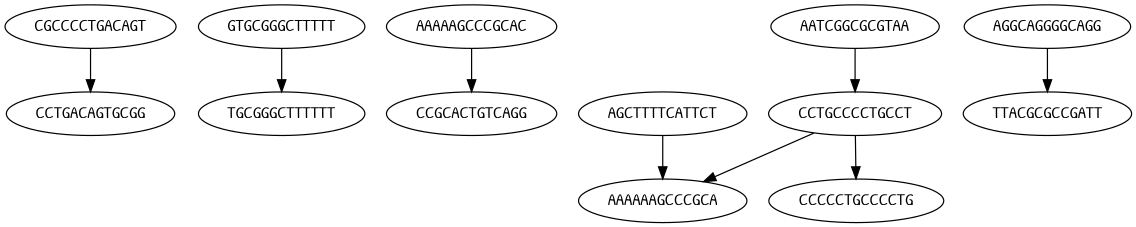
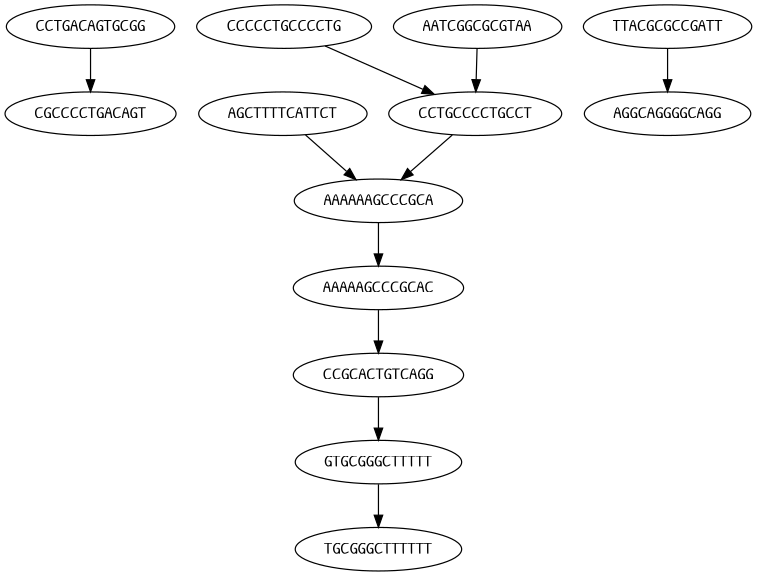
(91, 64) -> (91, 64)
(1047, 64) -> (668, 64)
(856, 151) -> (374, 68)
none -> (378, 238)
none -> (378, 413)
